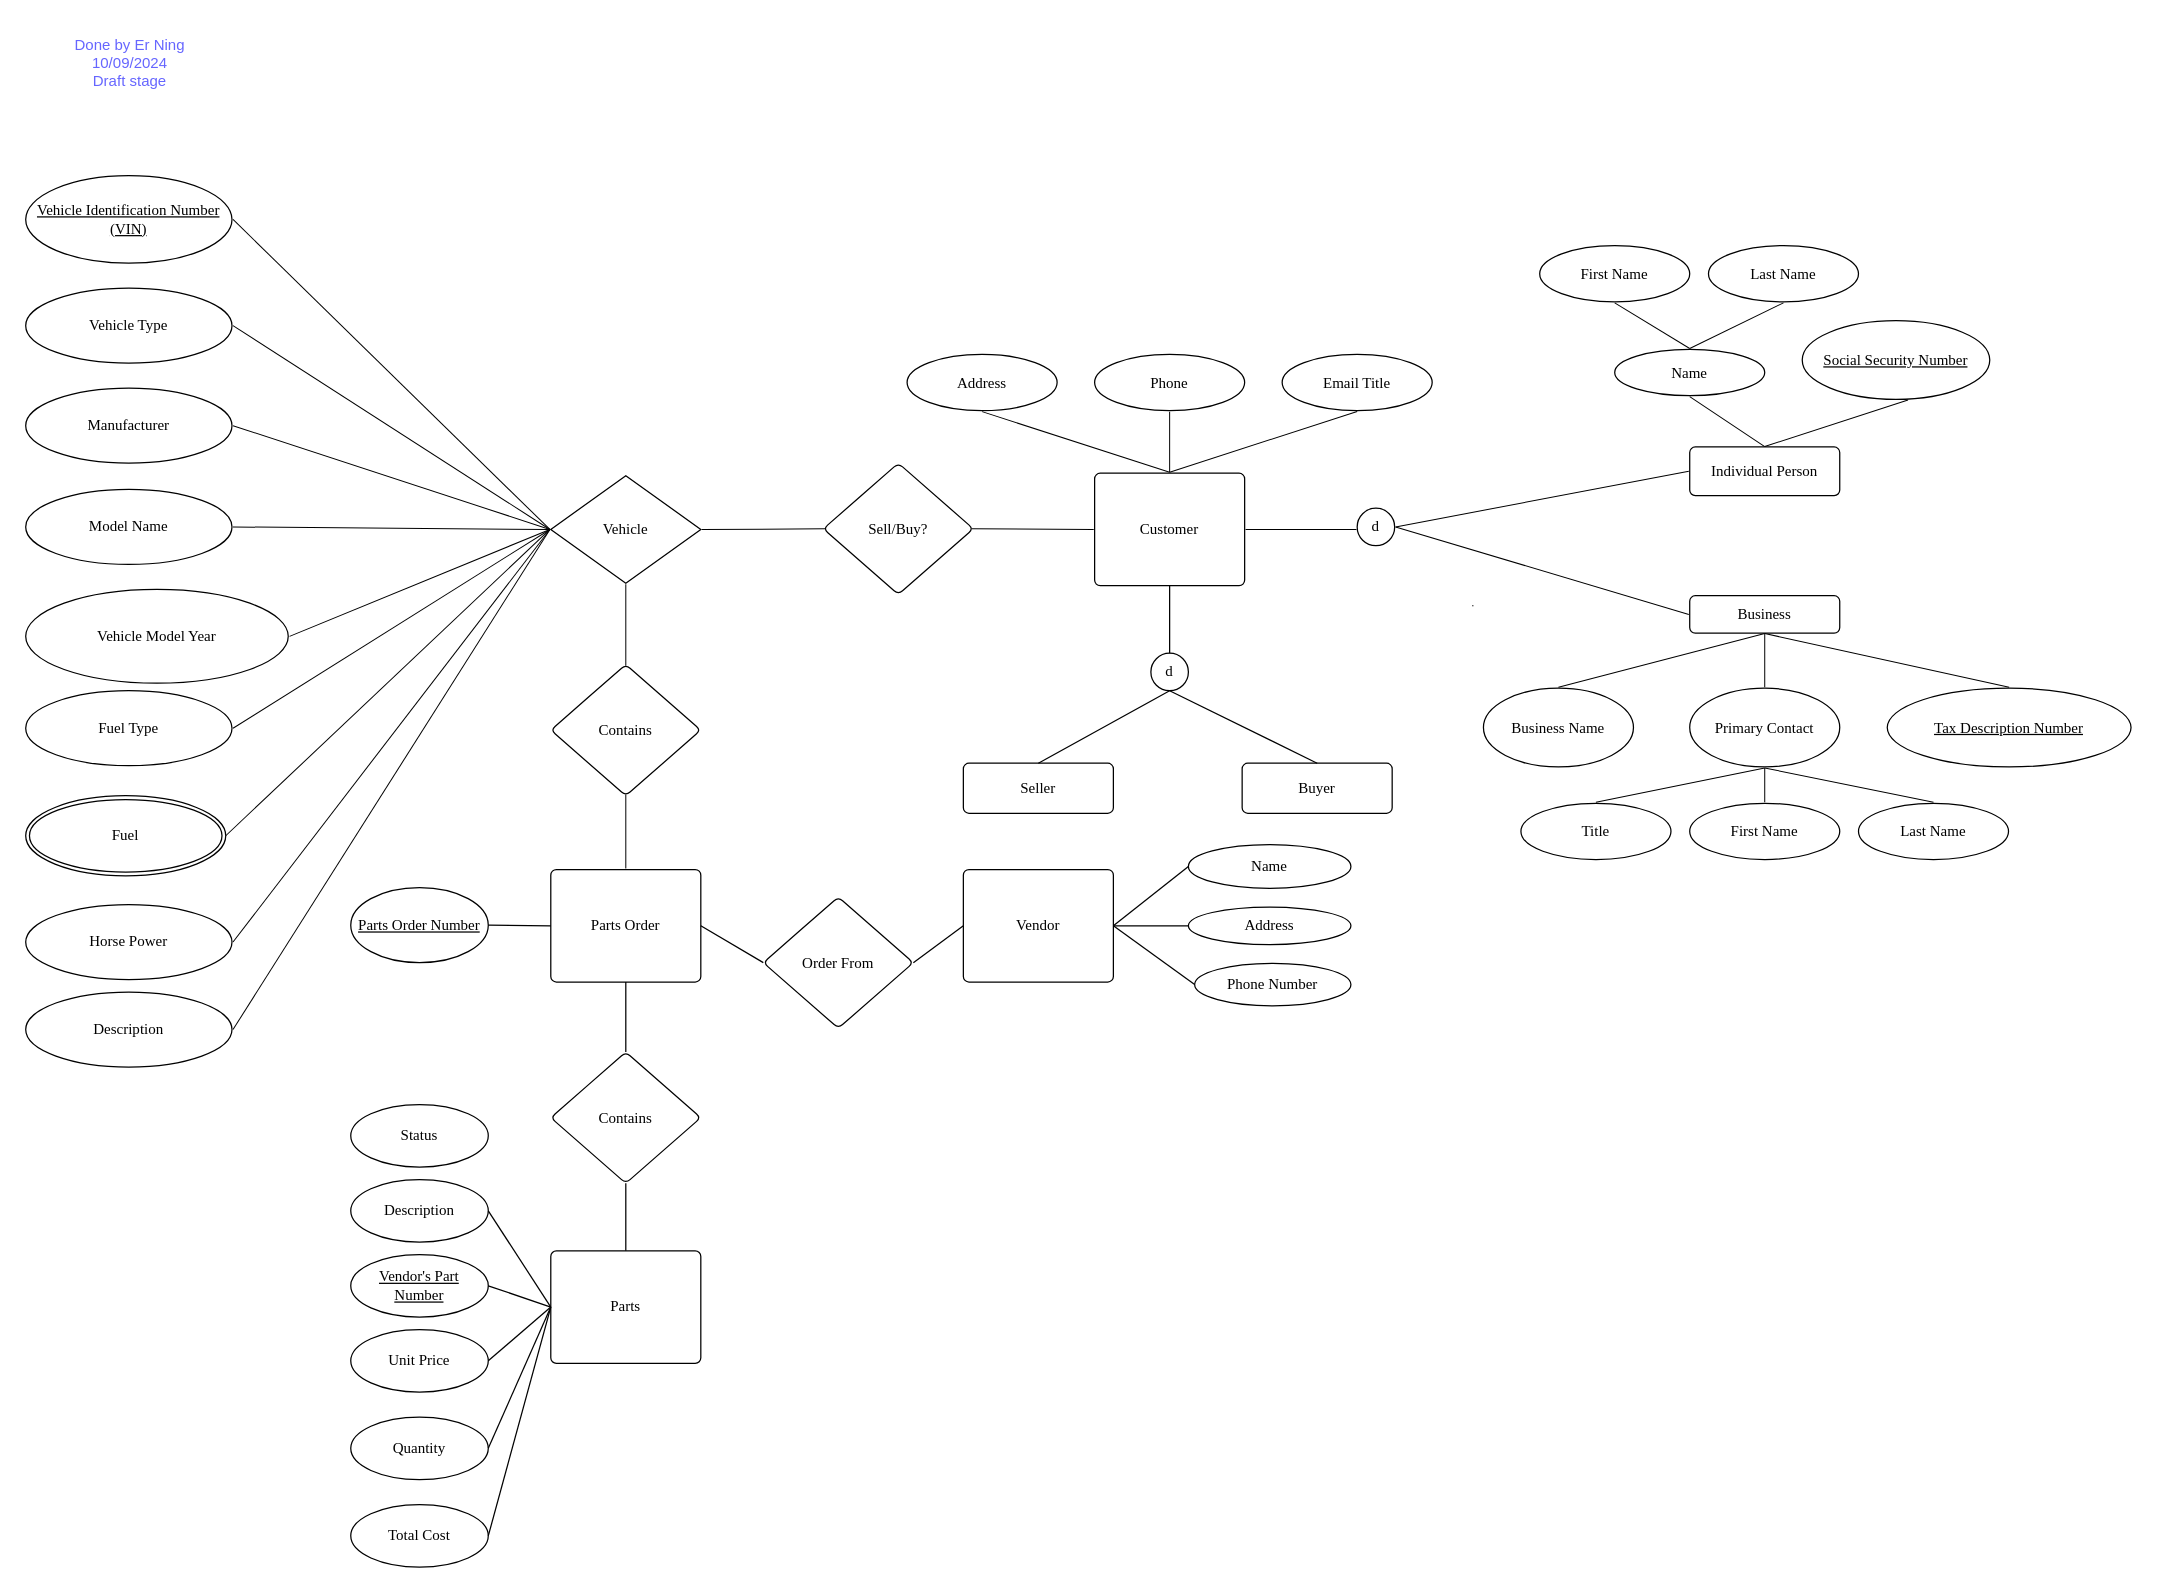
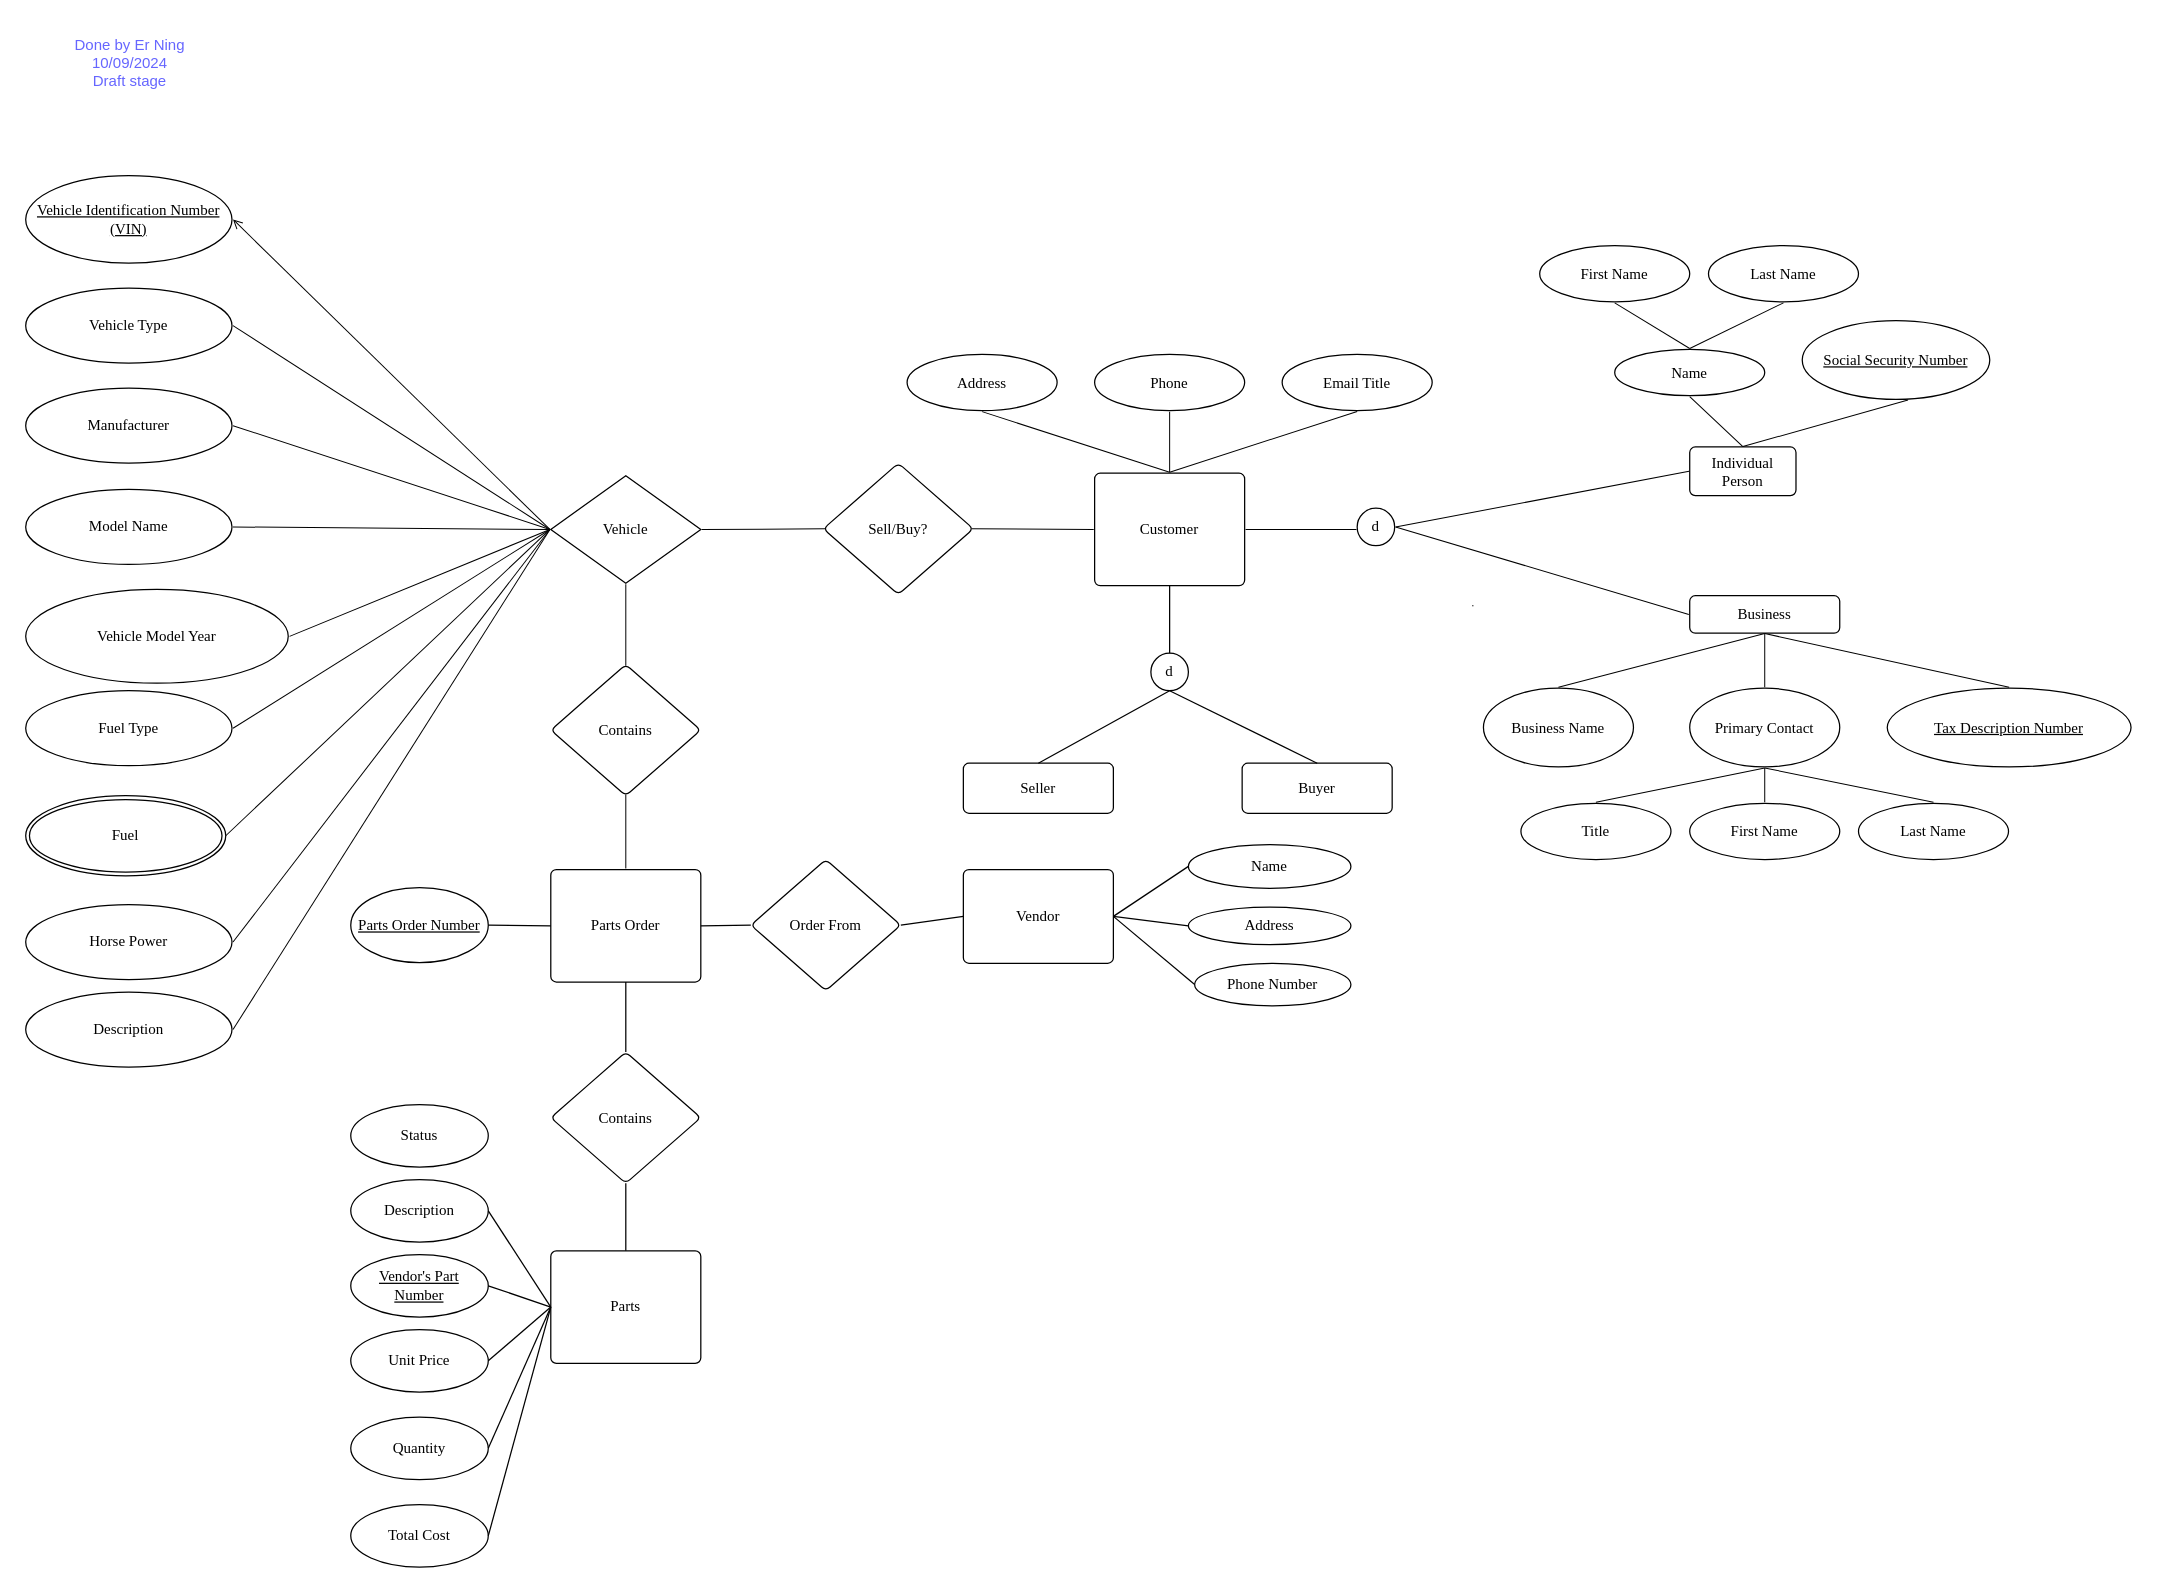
(236, 222) -> (237, 223)
(1764, 471) -> (1743, 471)
(1038, 926) -> (1038, 916)
(838, 963) -> (826, 925)
